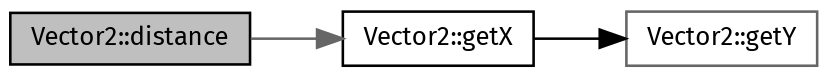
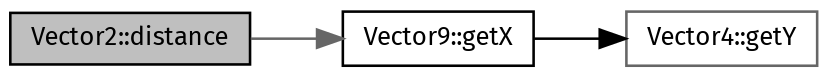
(438, 39) -> (438, 39)
(722, 39) -> (722, 39)
